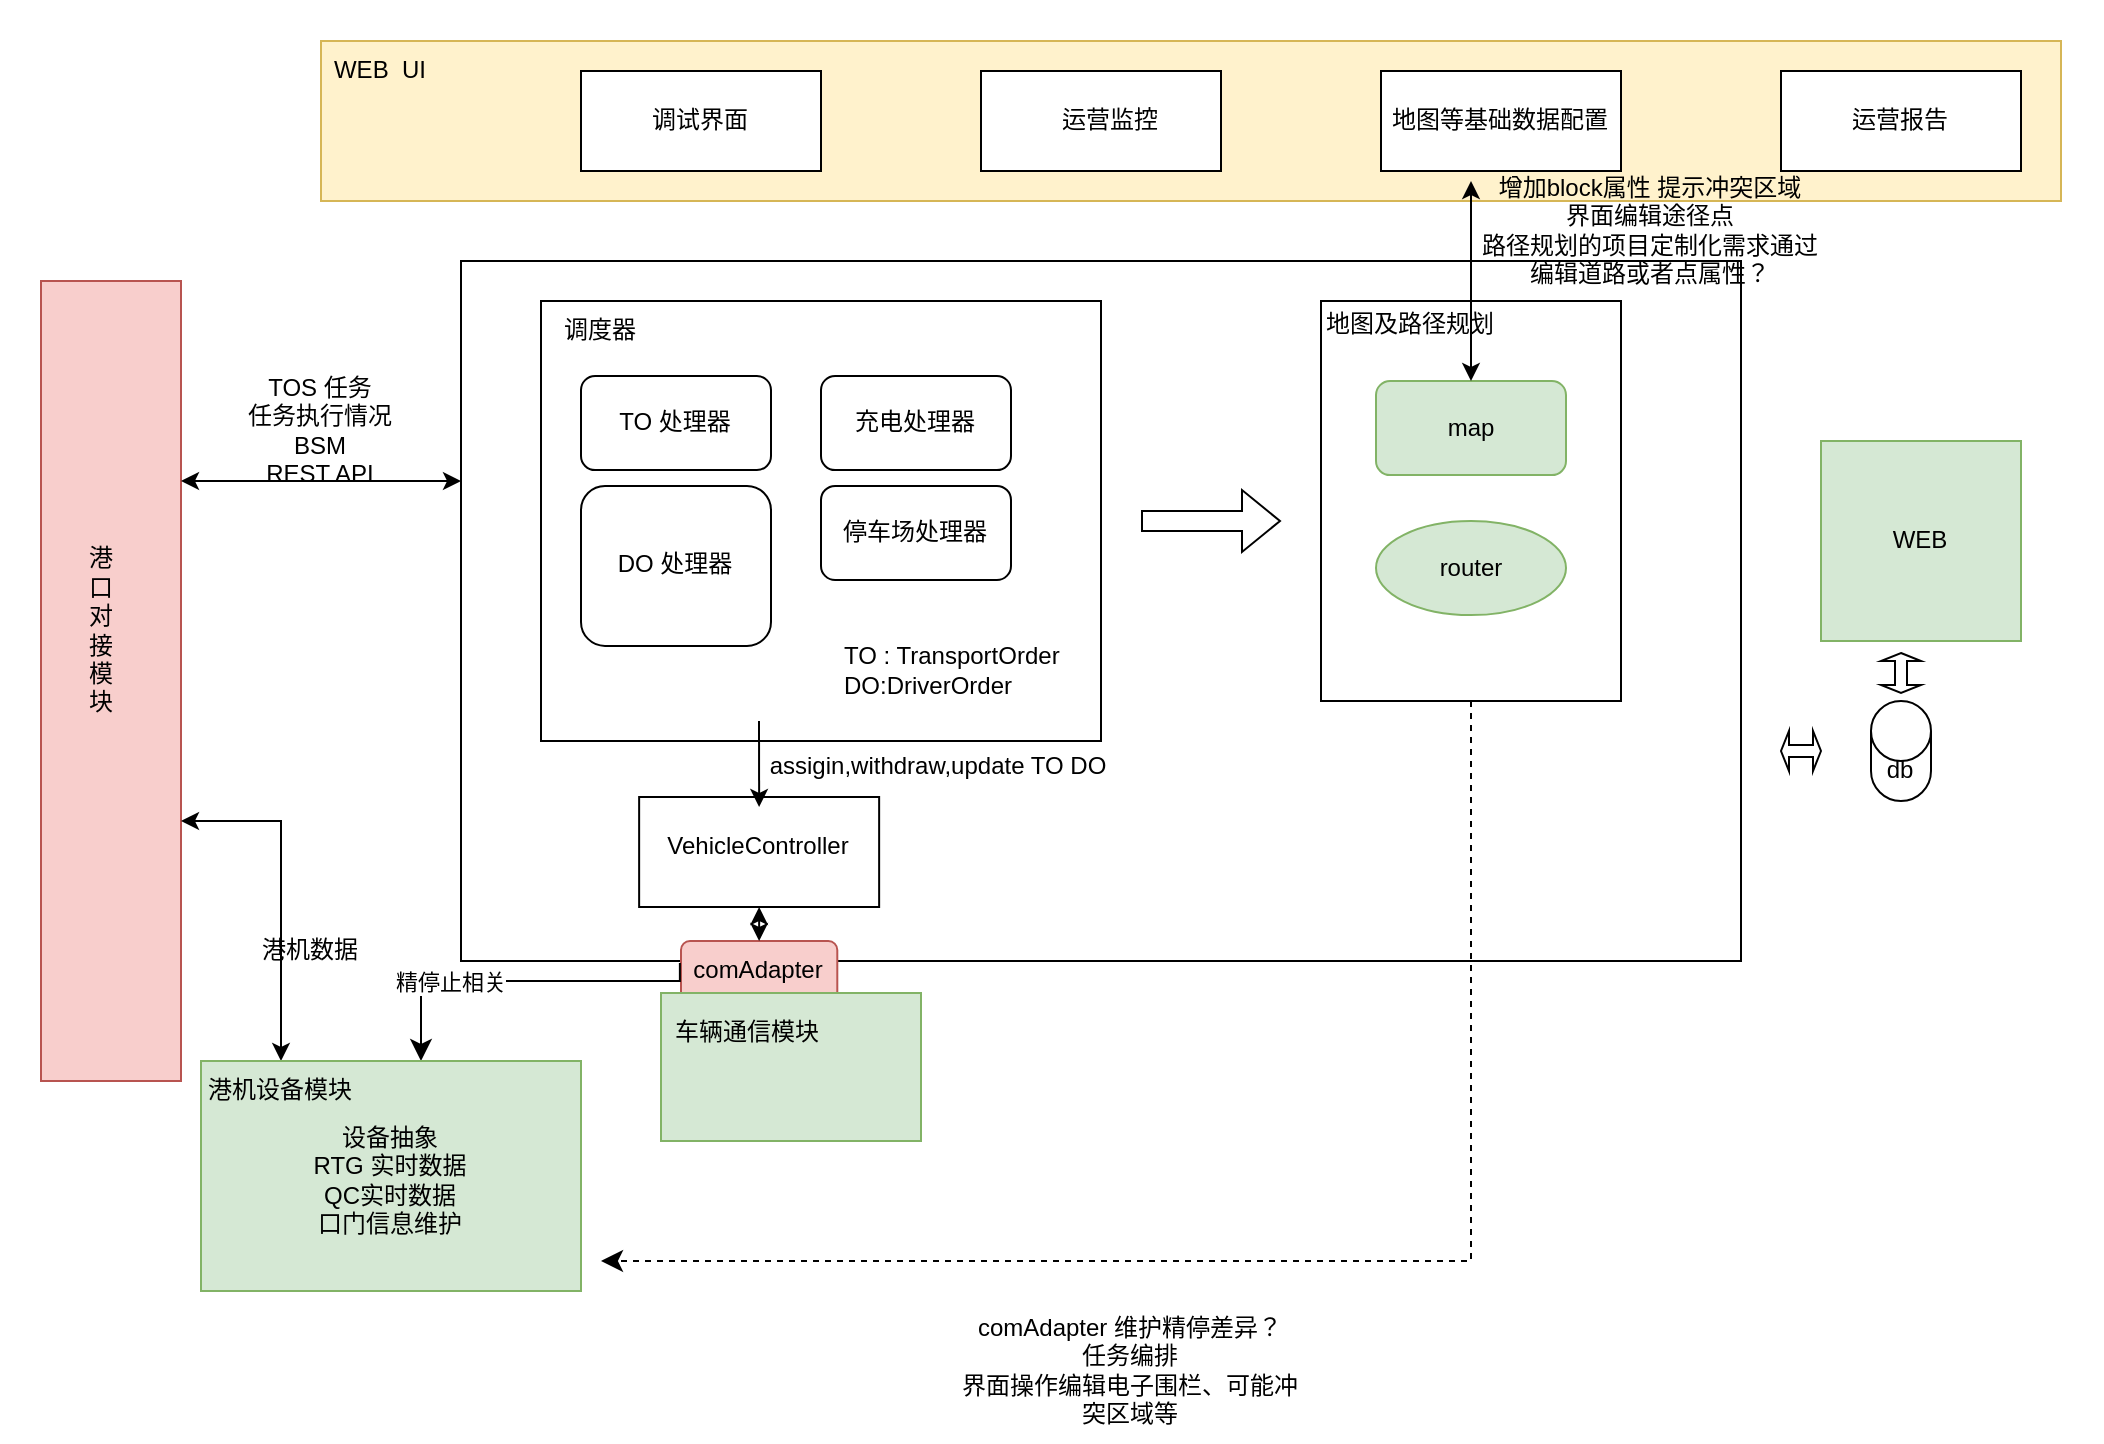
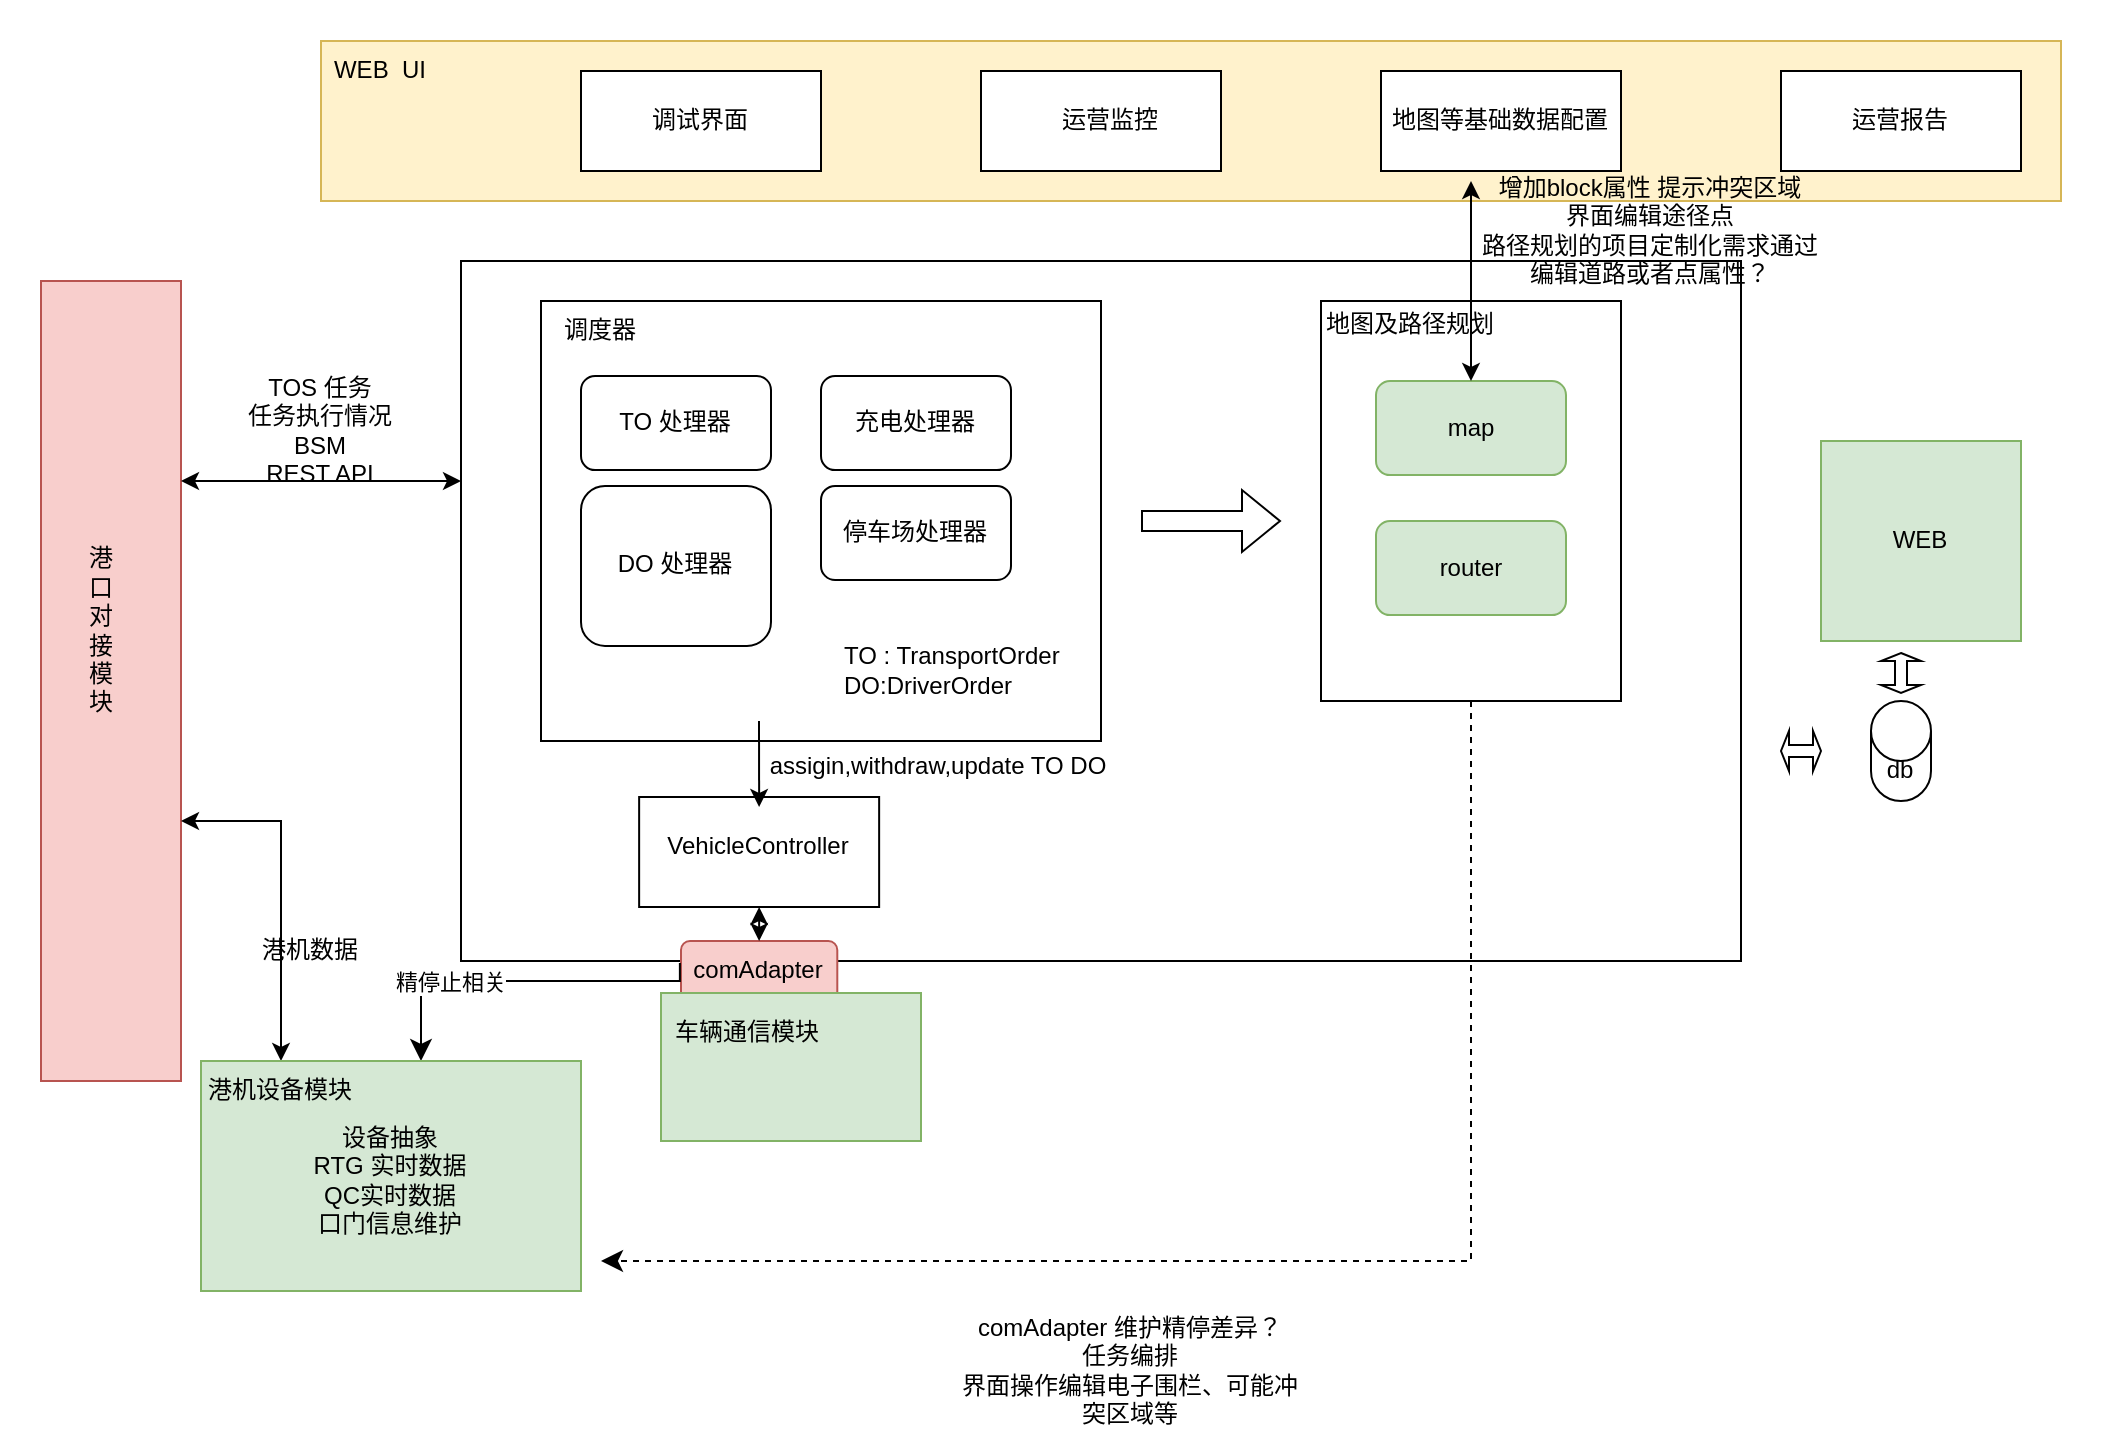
(1471, 568) -> (1471, 568)
